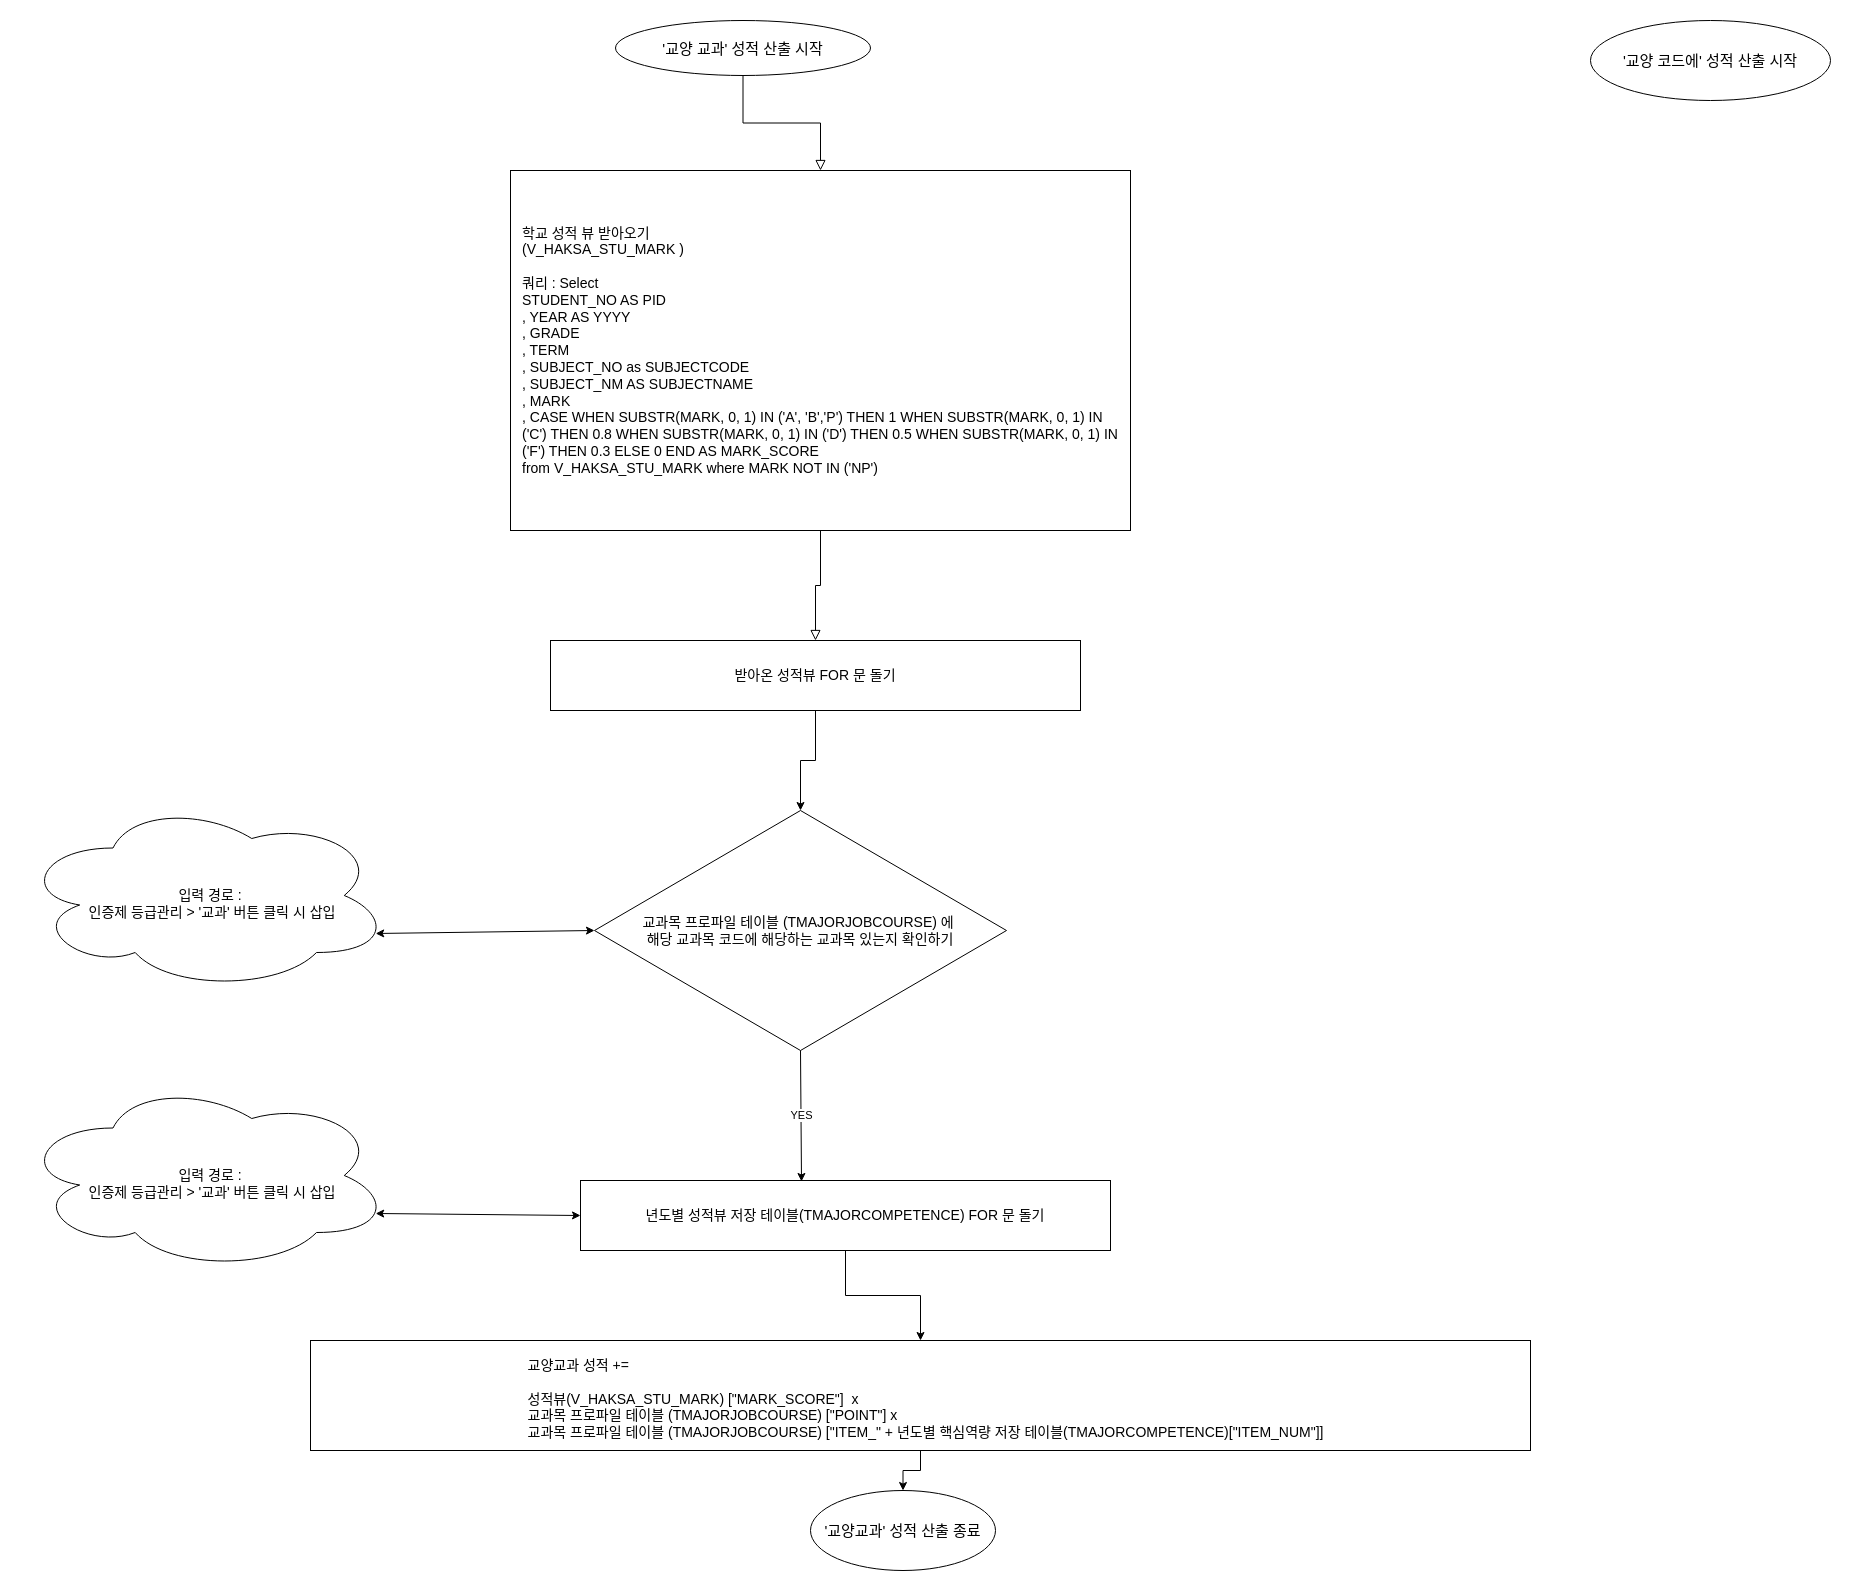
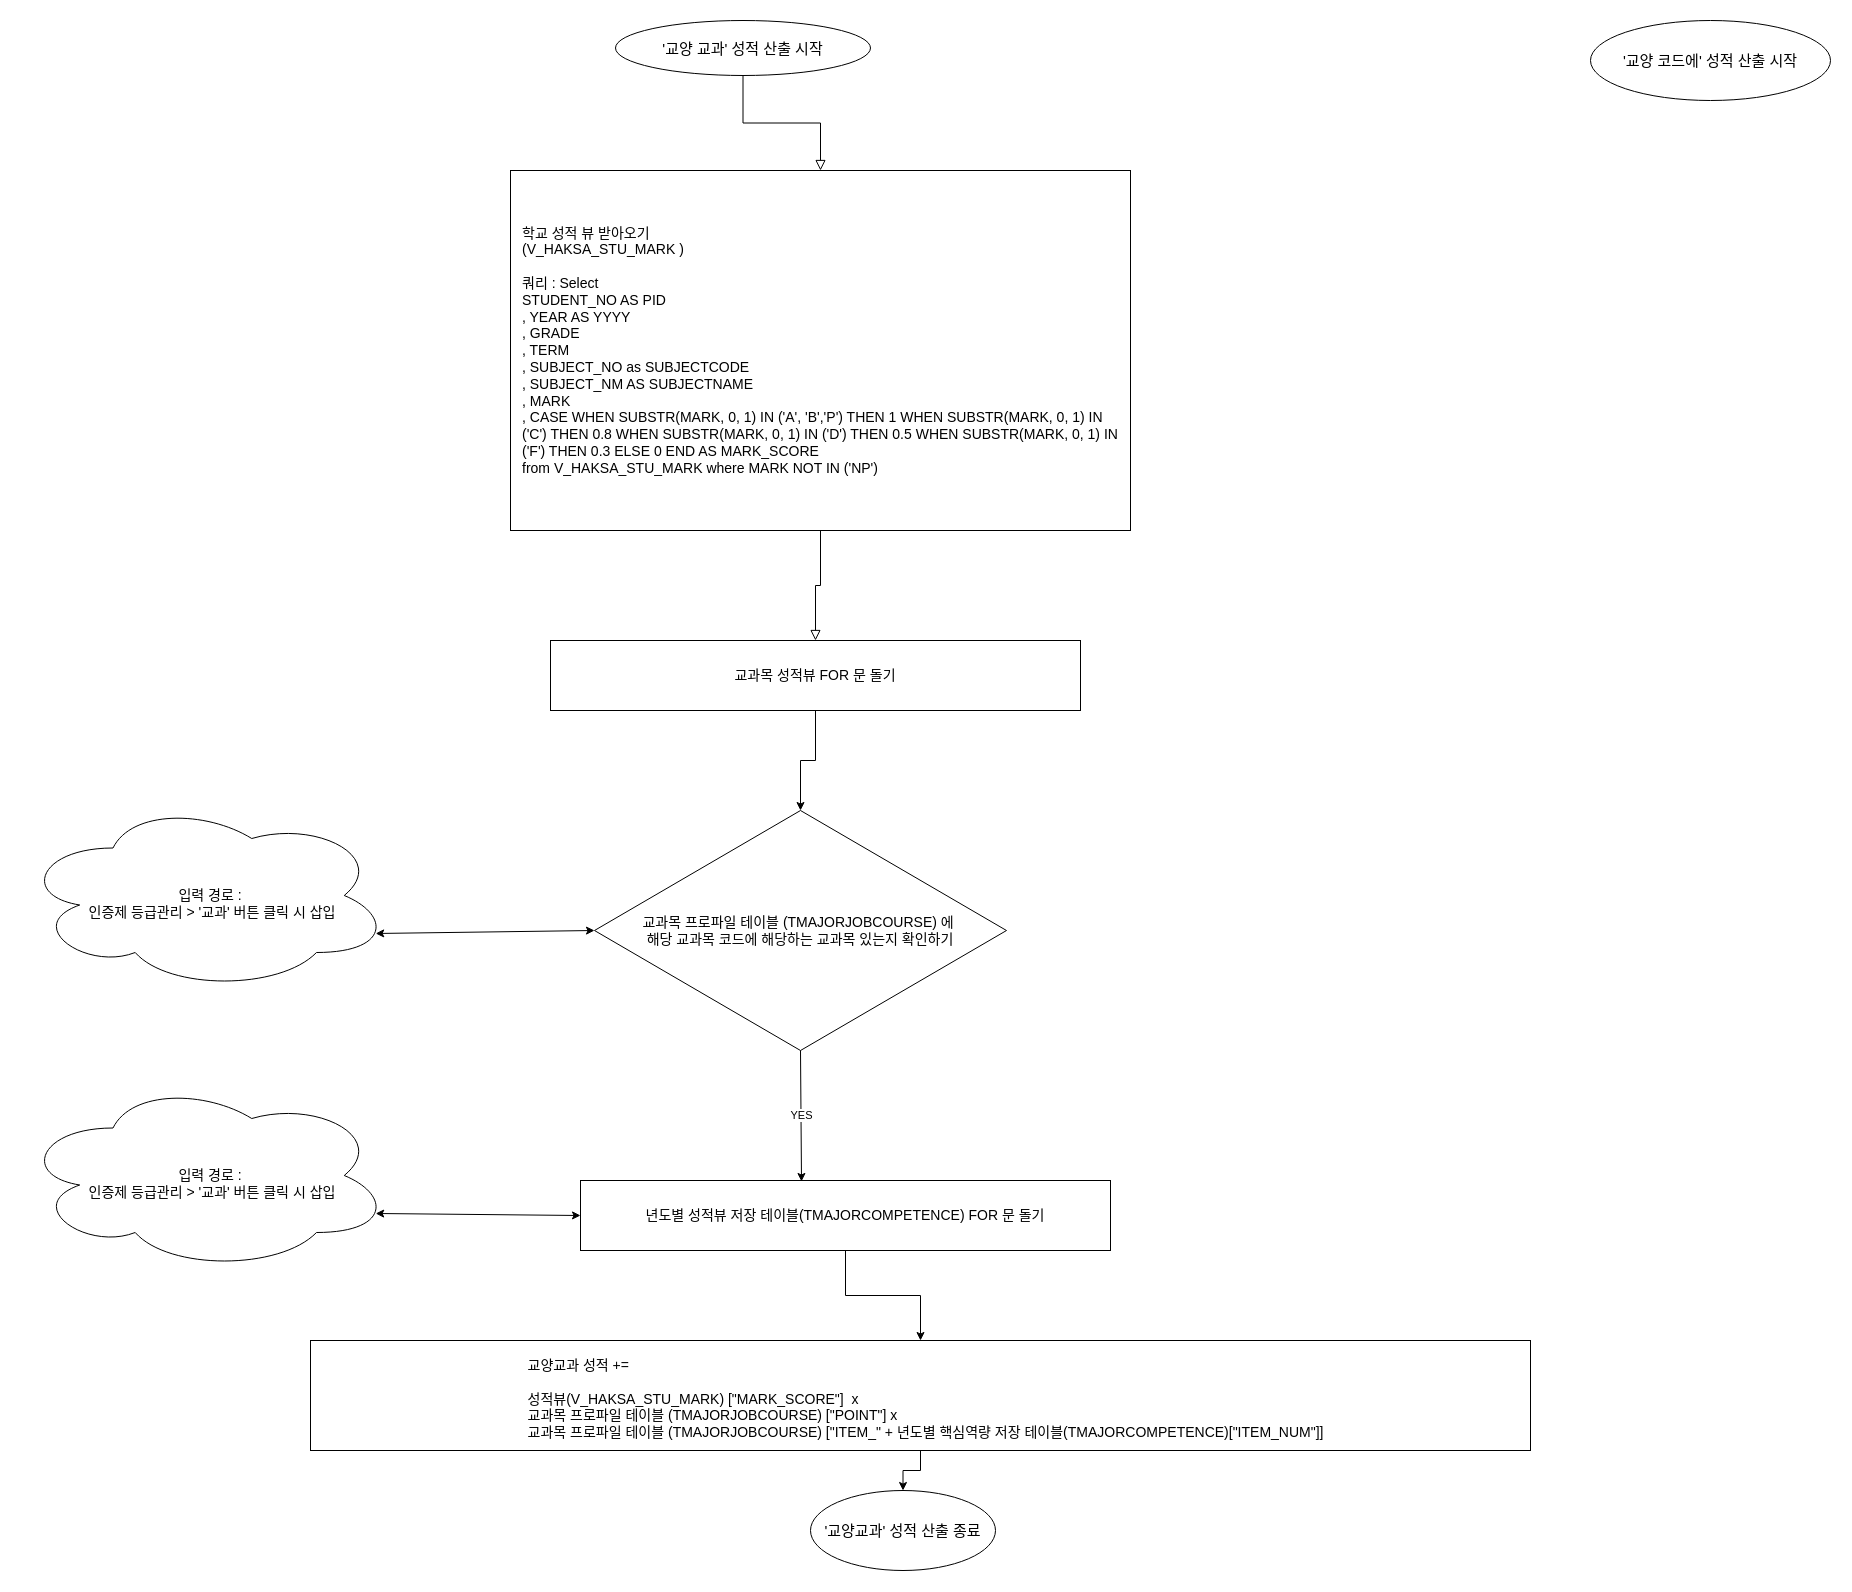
(816, 676) -> (816, 676)
